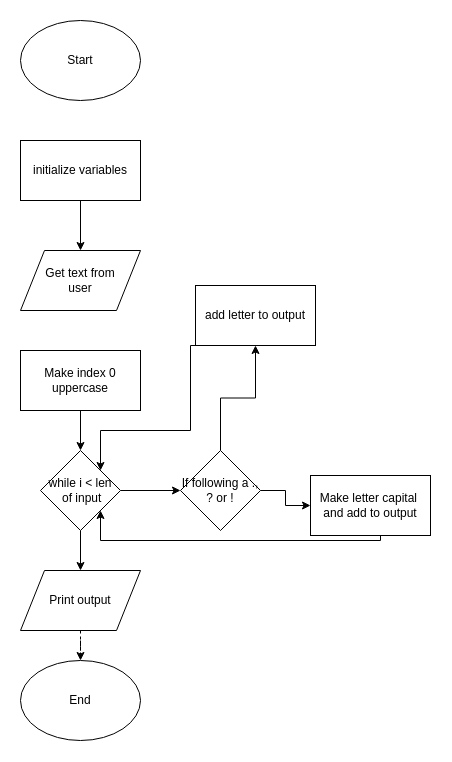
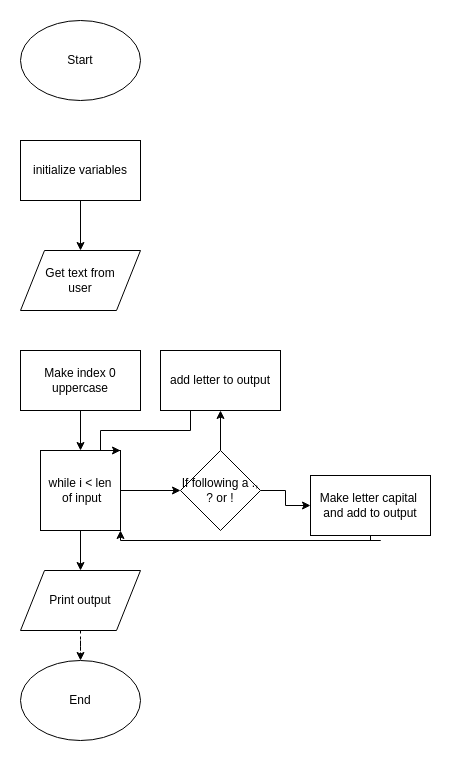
(256, 316) -> (221, 381)
(81, 491) -> (81, 491)
